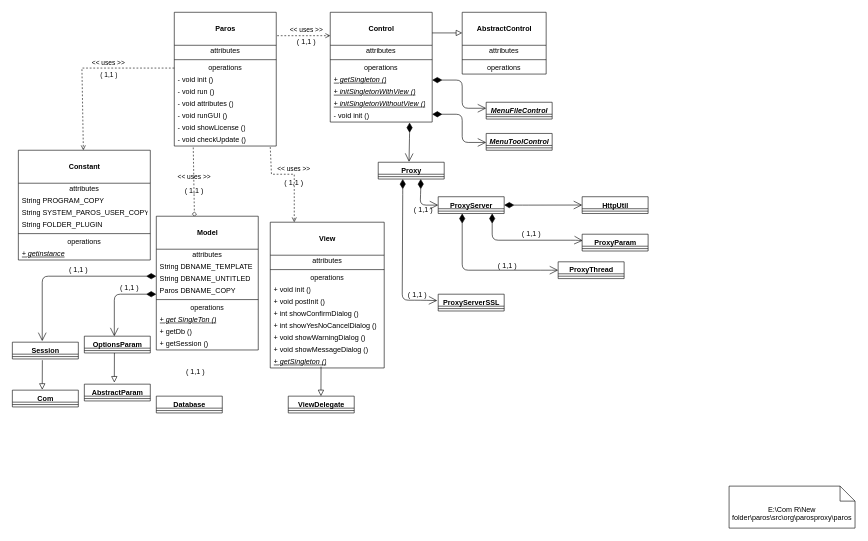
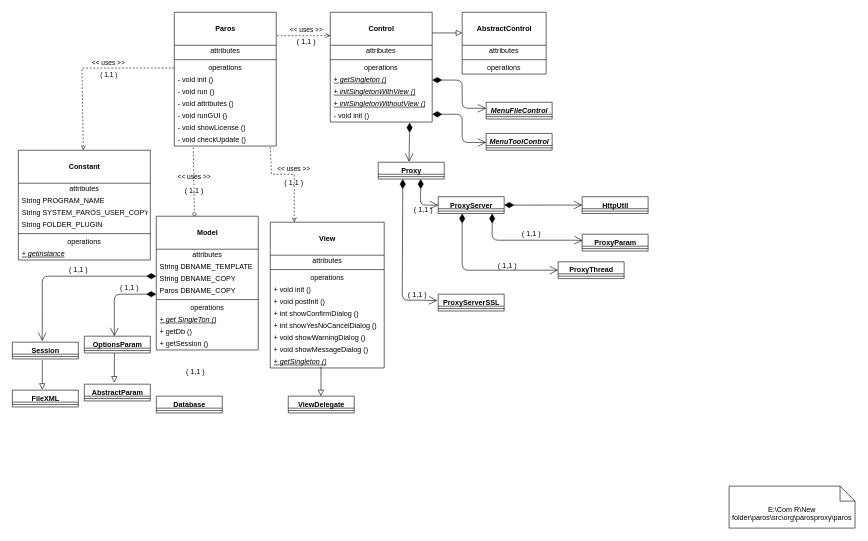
(58, 201) -> (58, 201)
(202, 279) -> (194, 279)
(46, 399) -> (46, 399)
